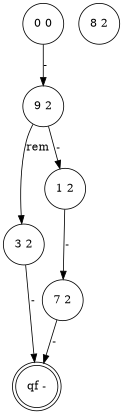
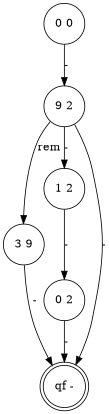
(99, 24) -> none
none -> (102, 240)
(24, 244) -> (24, 244)
(63, 300) -> (64, 300)
